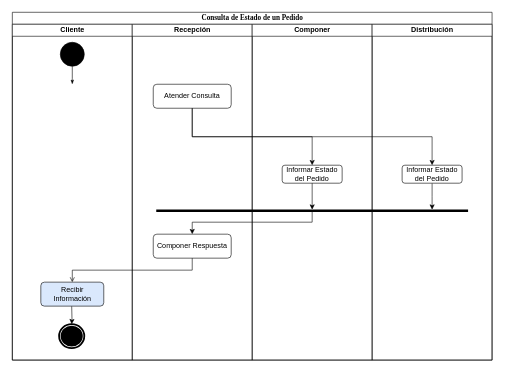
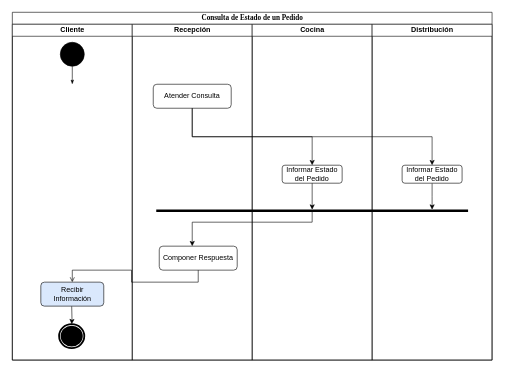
(313, 30) -> (313, 30)
(192, 246) -> (198, 258)
